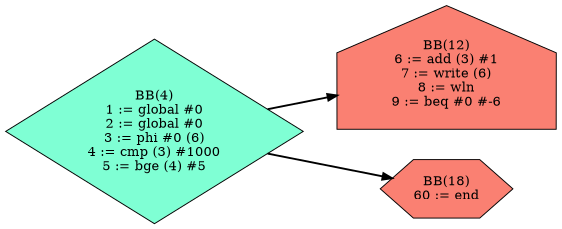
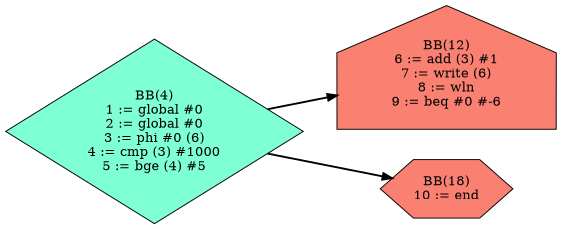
(447, 189) -> (447, 189)
